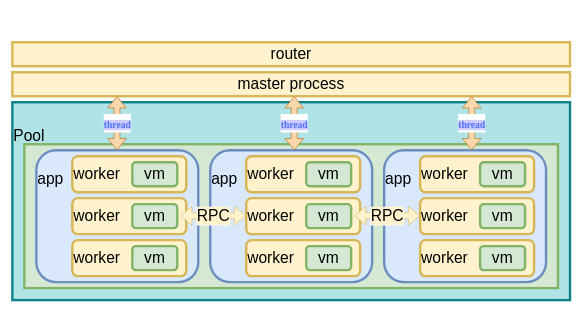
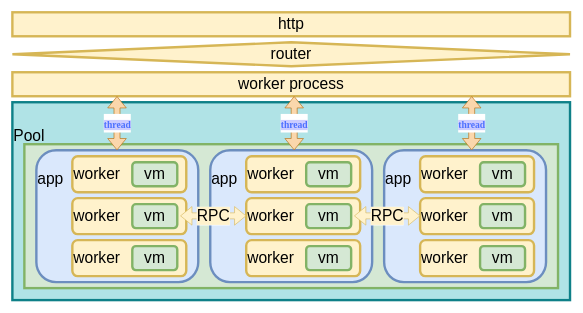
none -> (291, 24)
(291, 54) -> (291, 54)
(291, 84) -> (291, 84)
